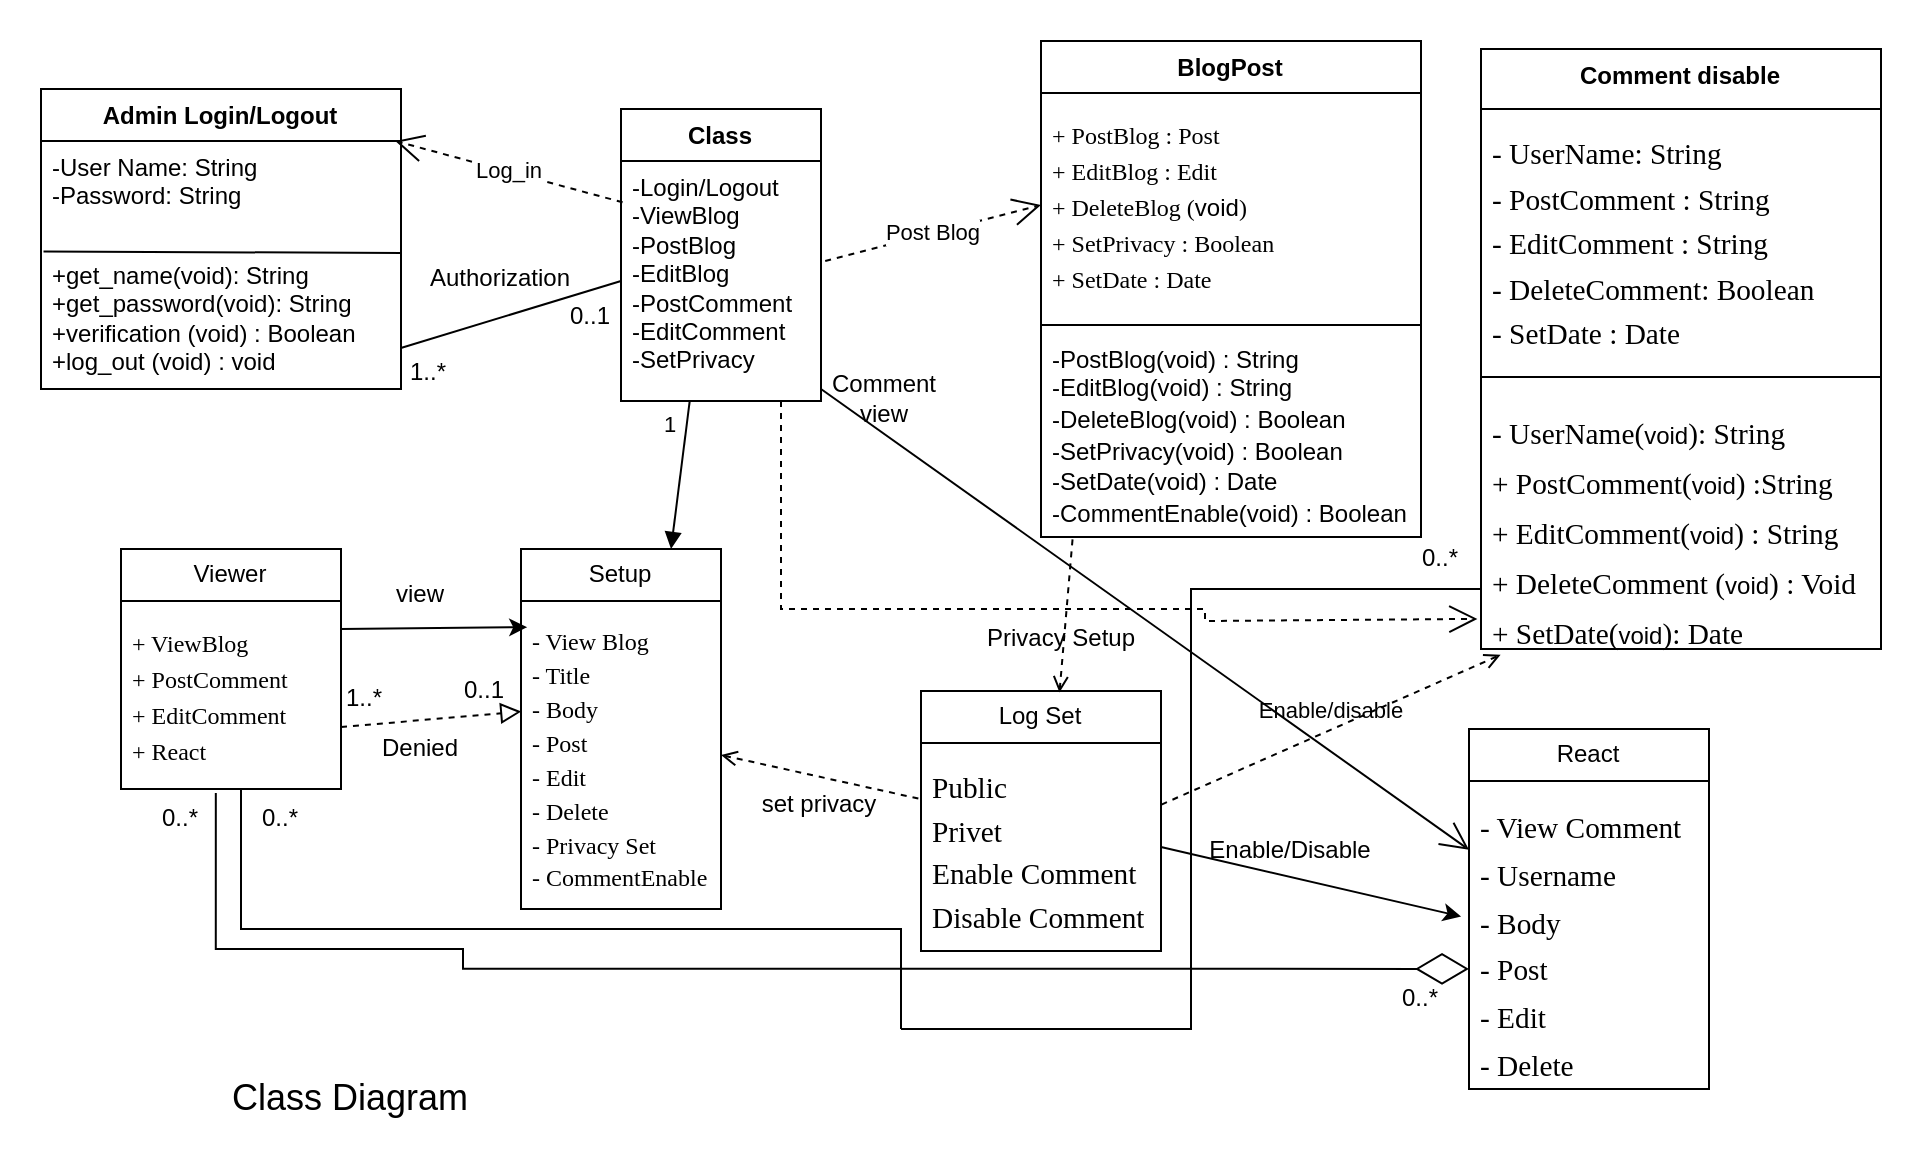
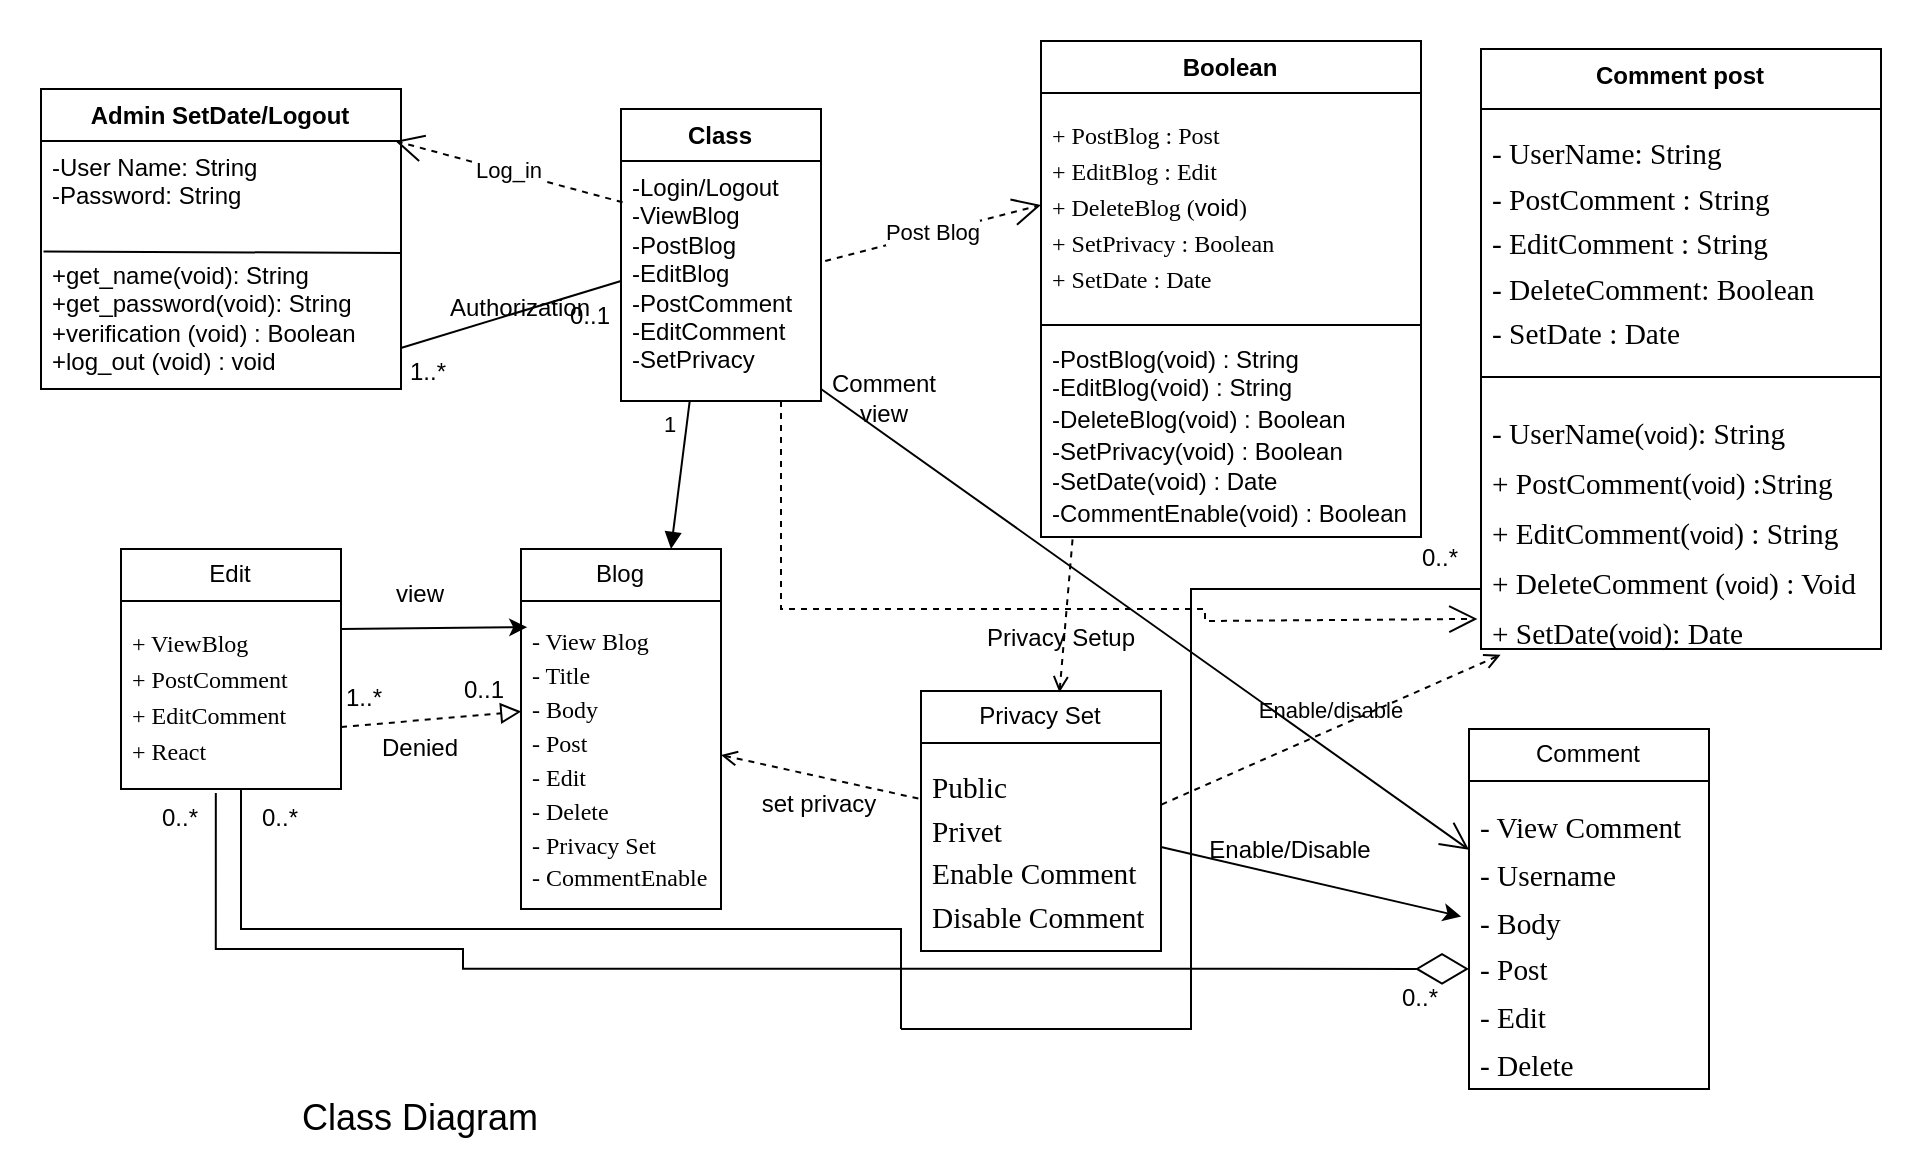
(1231, 69) -> (1231, 69)
(1681, 77) -> (1681, 77)
(221, 117) -> (221, 117)
(501, 279) -> (521, 309)
(231, 575) -> (231, 575)
(621, 575) -> (621, 575)
(1041, 717) -> (1041, 717)
(1589, 755) -> (1589, 755)
(351, 1099) -> (421, 1119)
